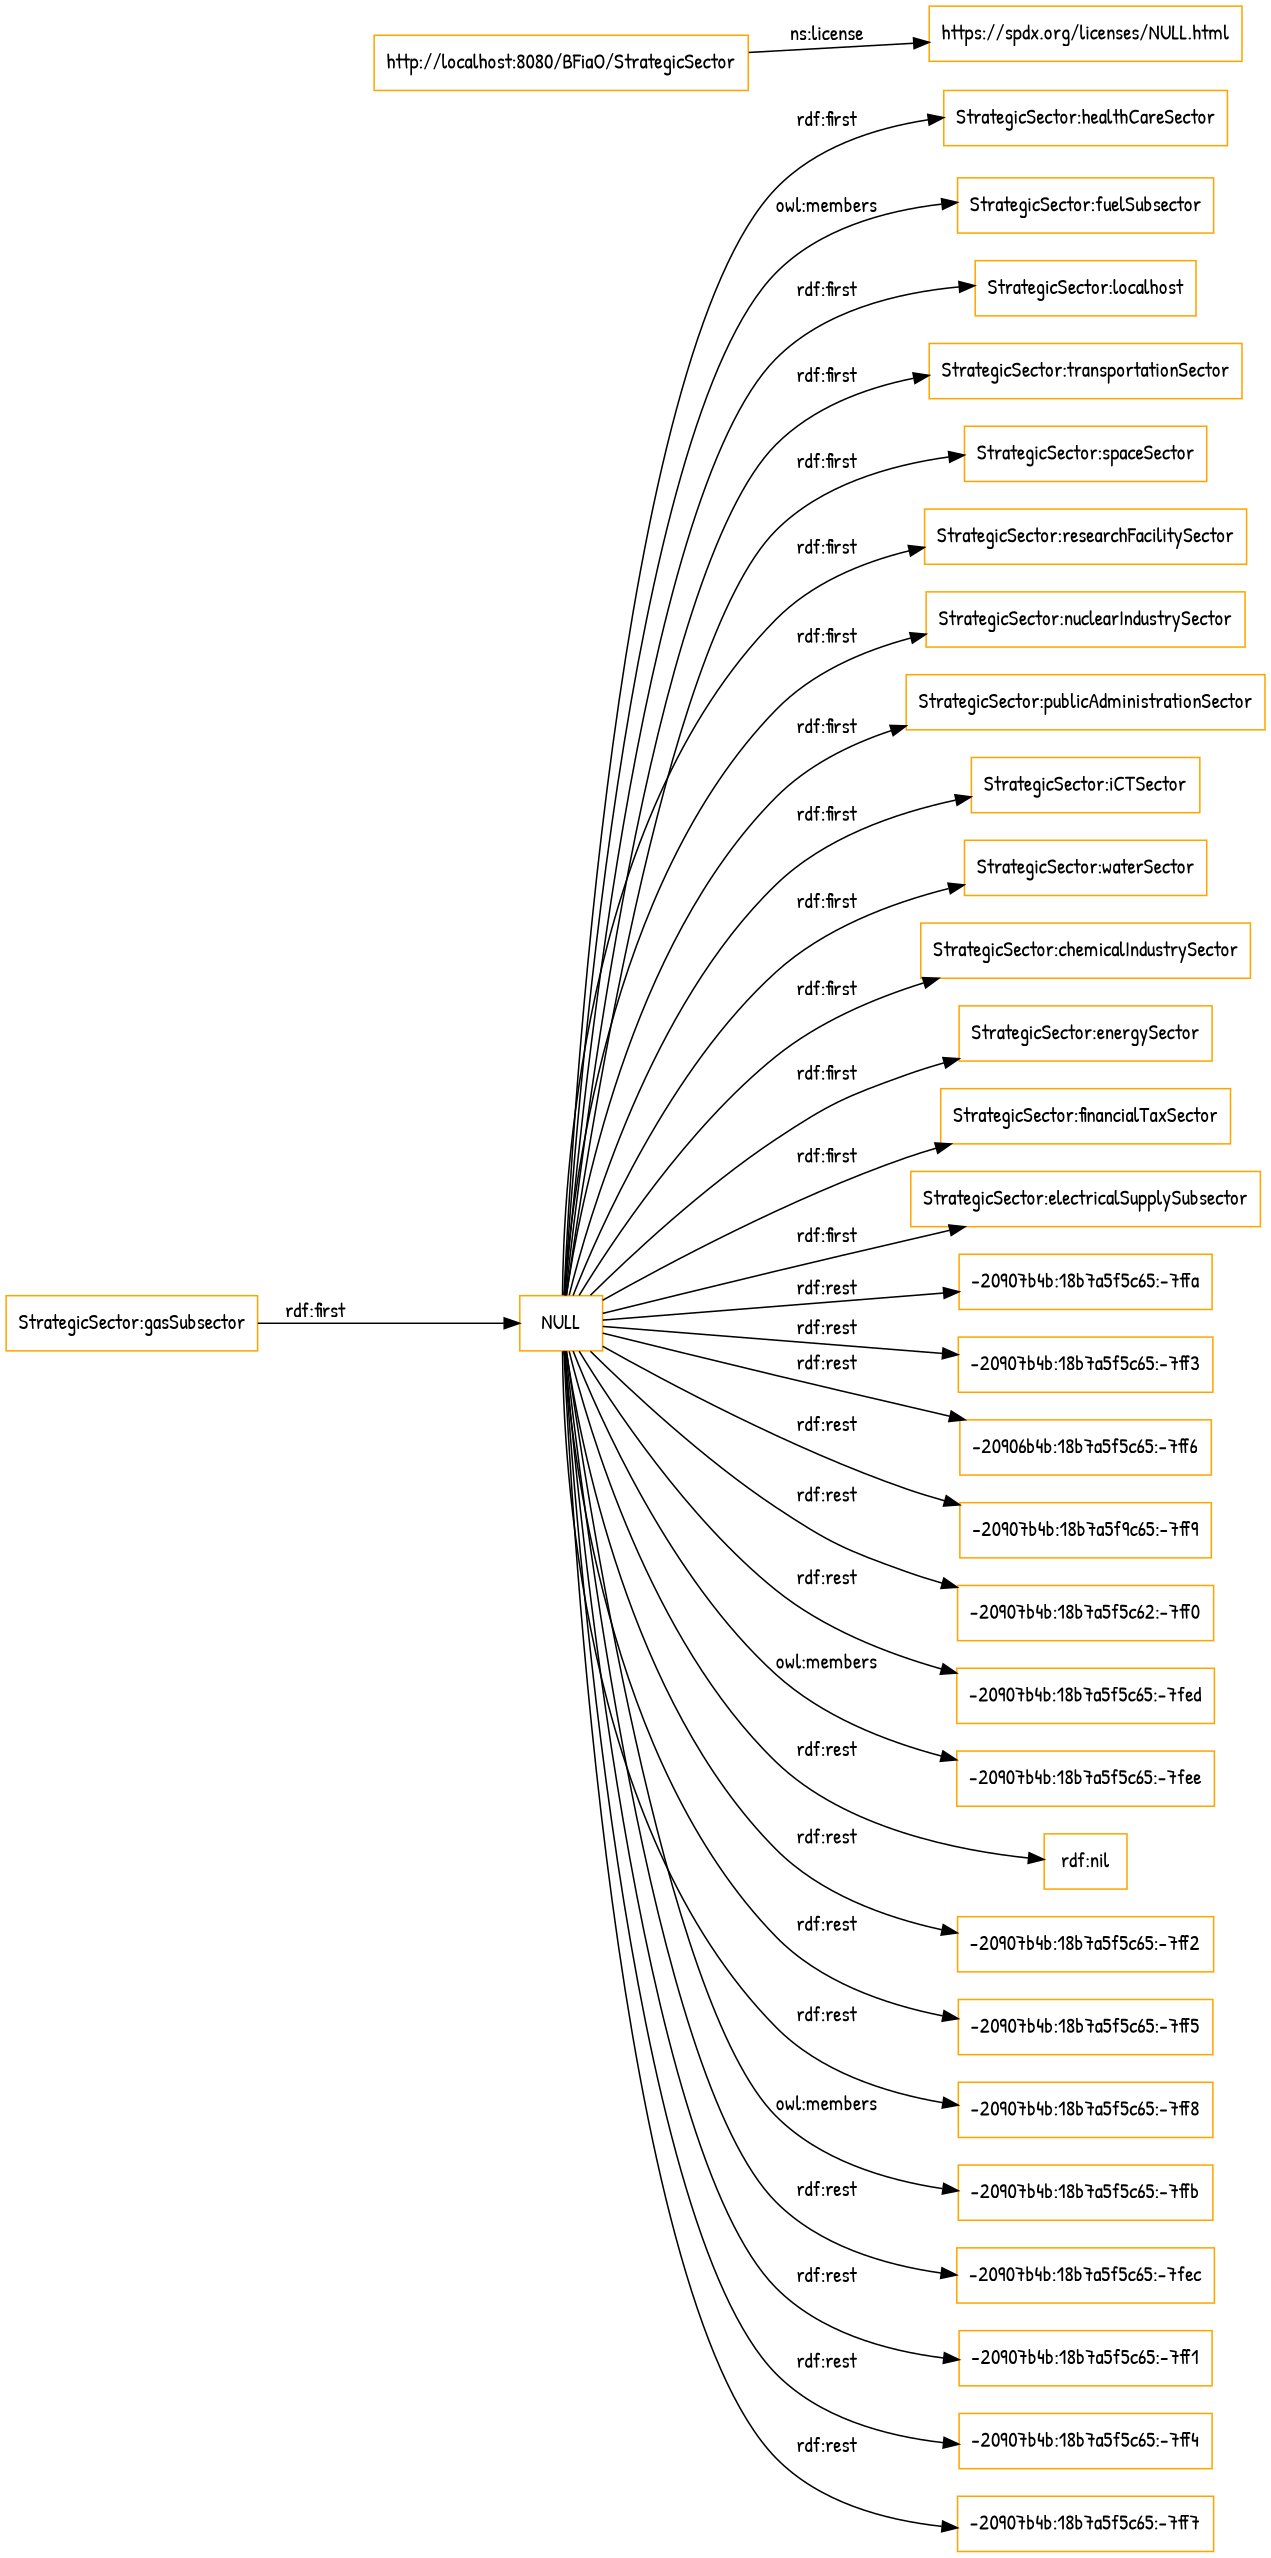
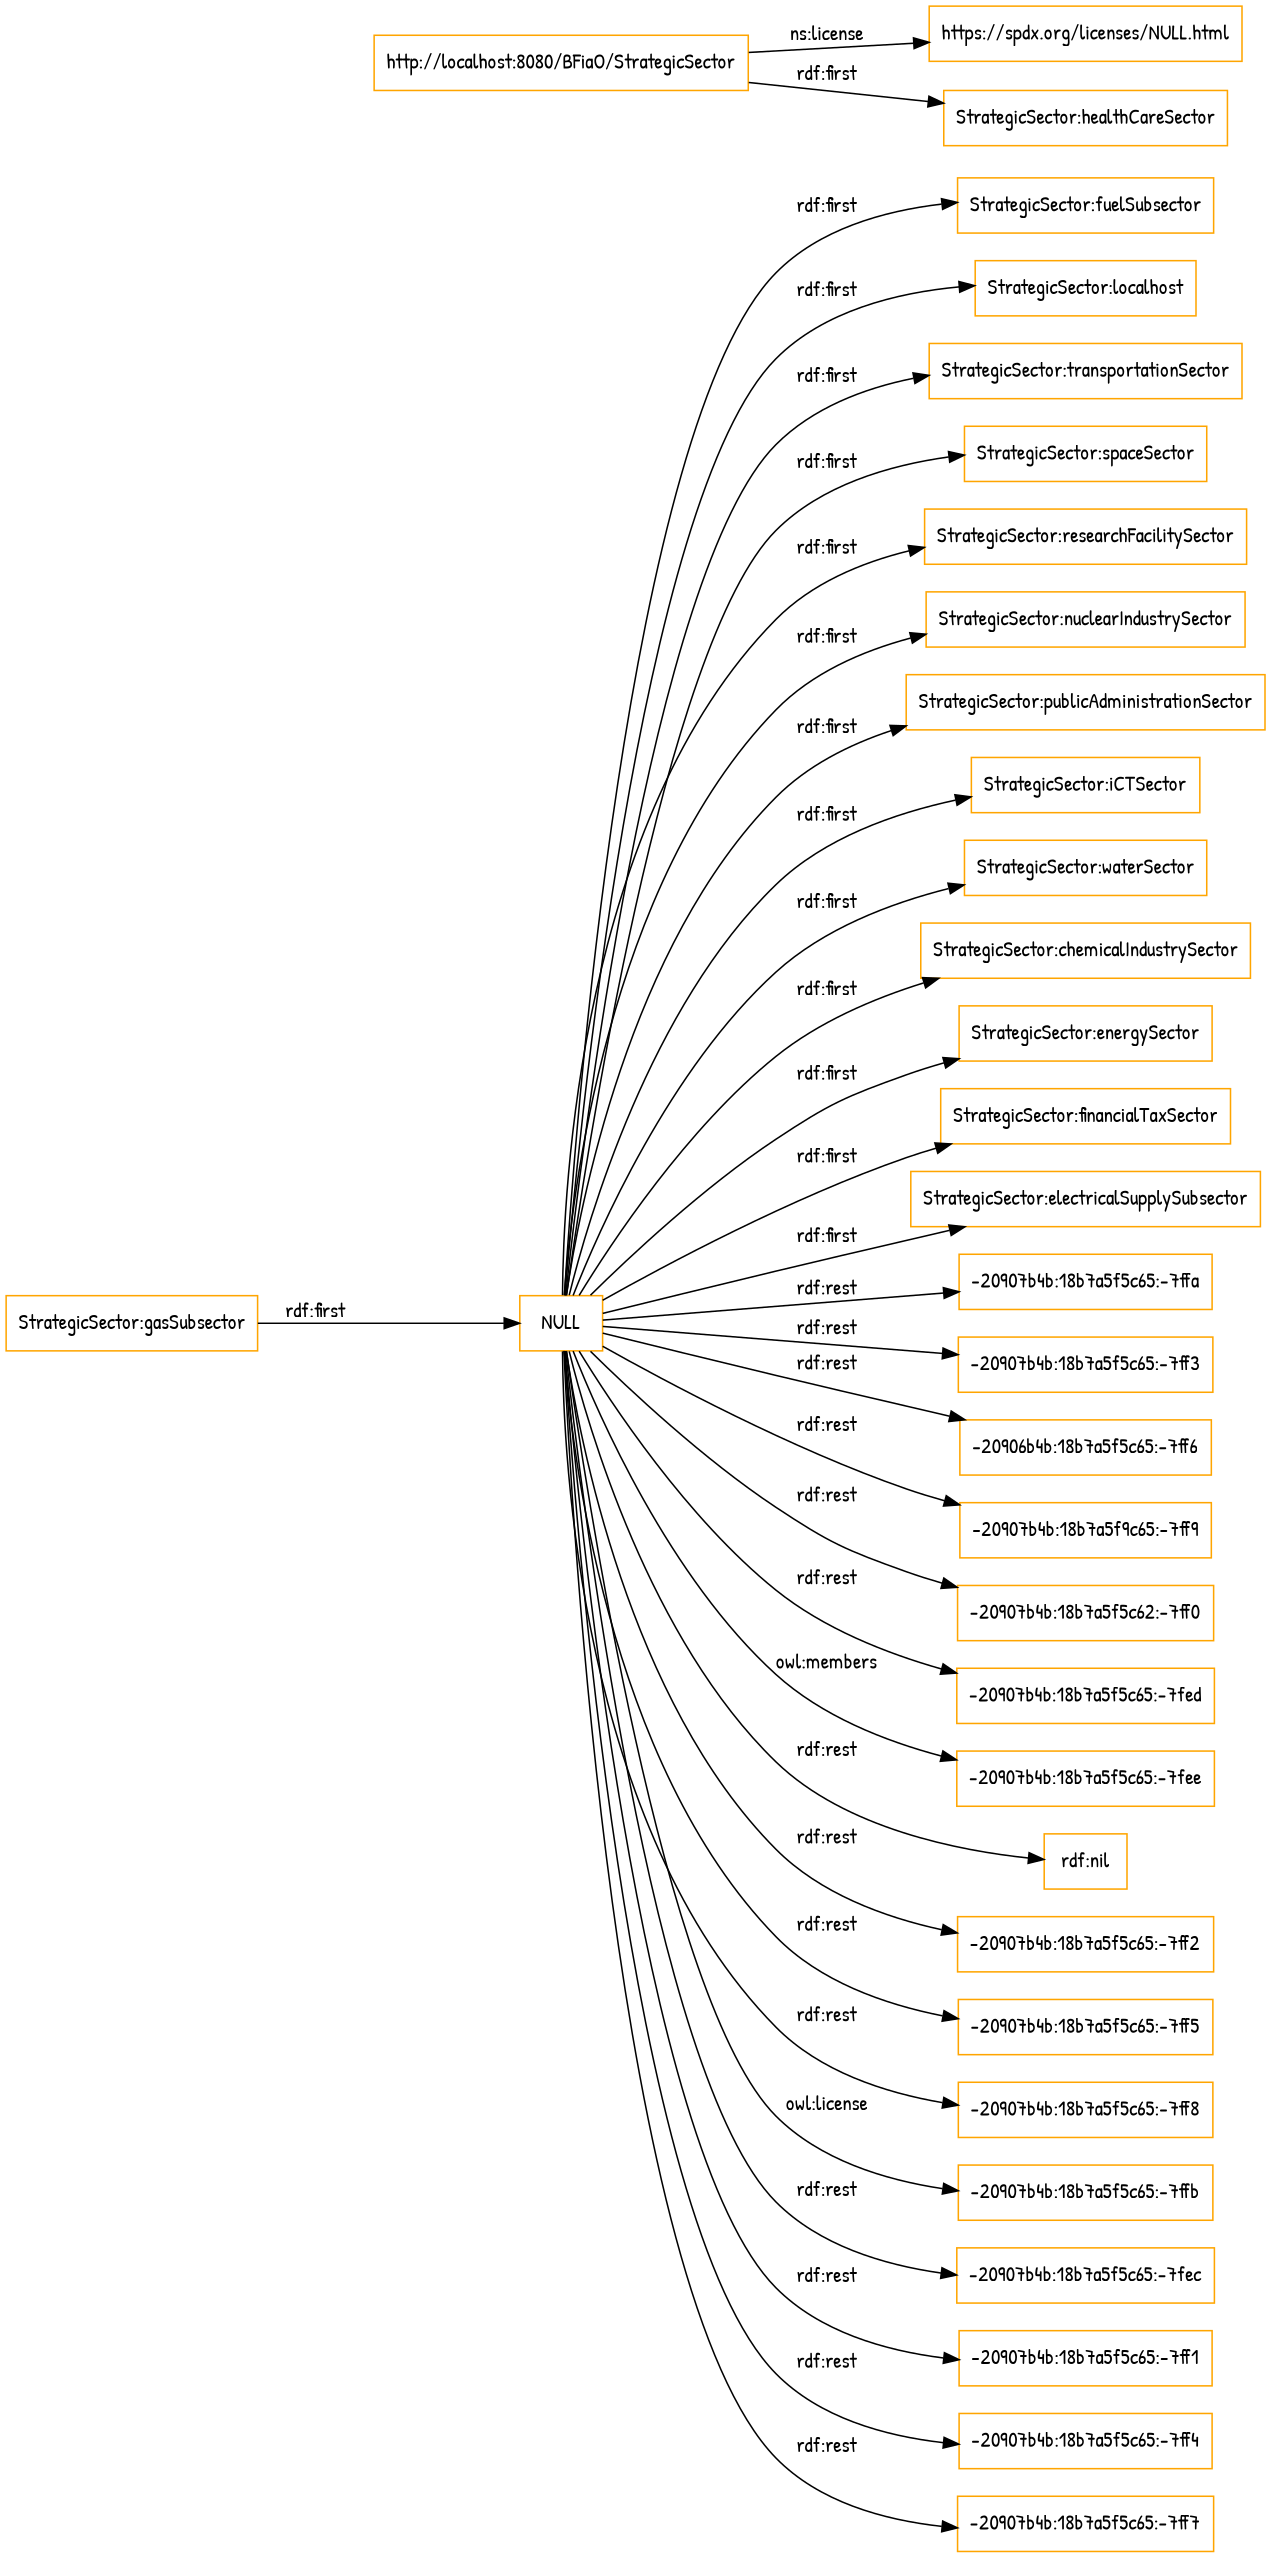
(827, 206) -> (827, 206)
(629, 645) -> (838, 92)
(827, 2104) -> (827, 2104)
